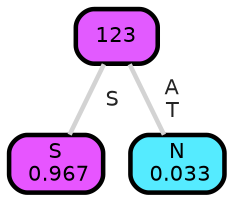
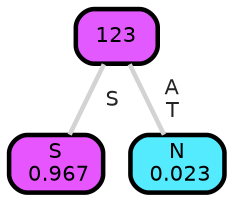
(177, 164) -> (177, 164)
